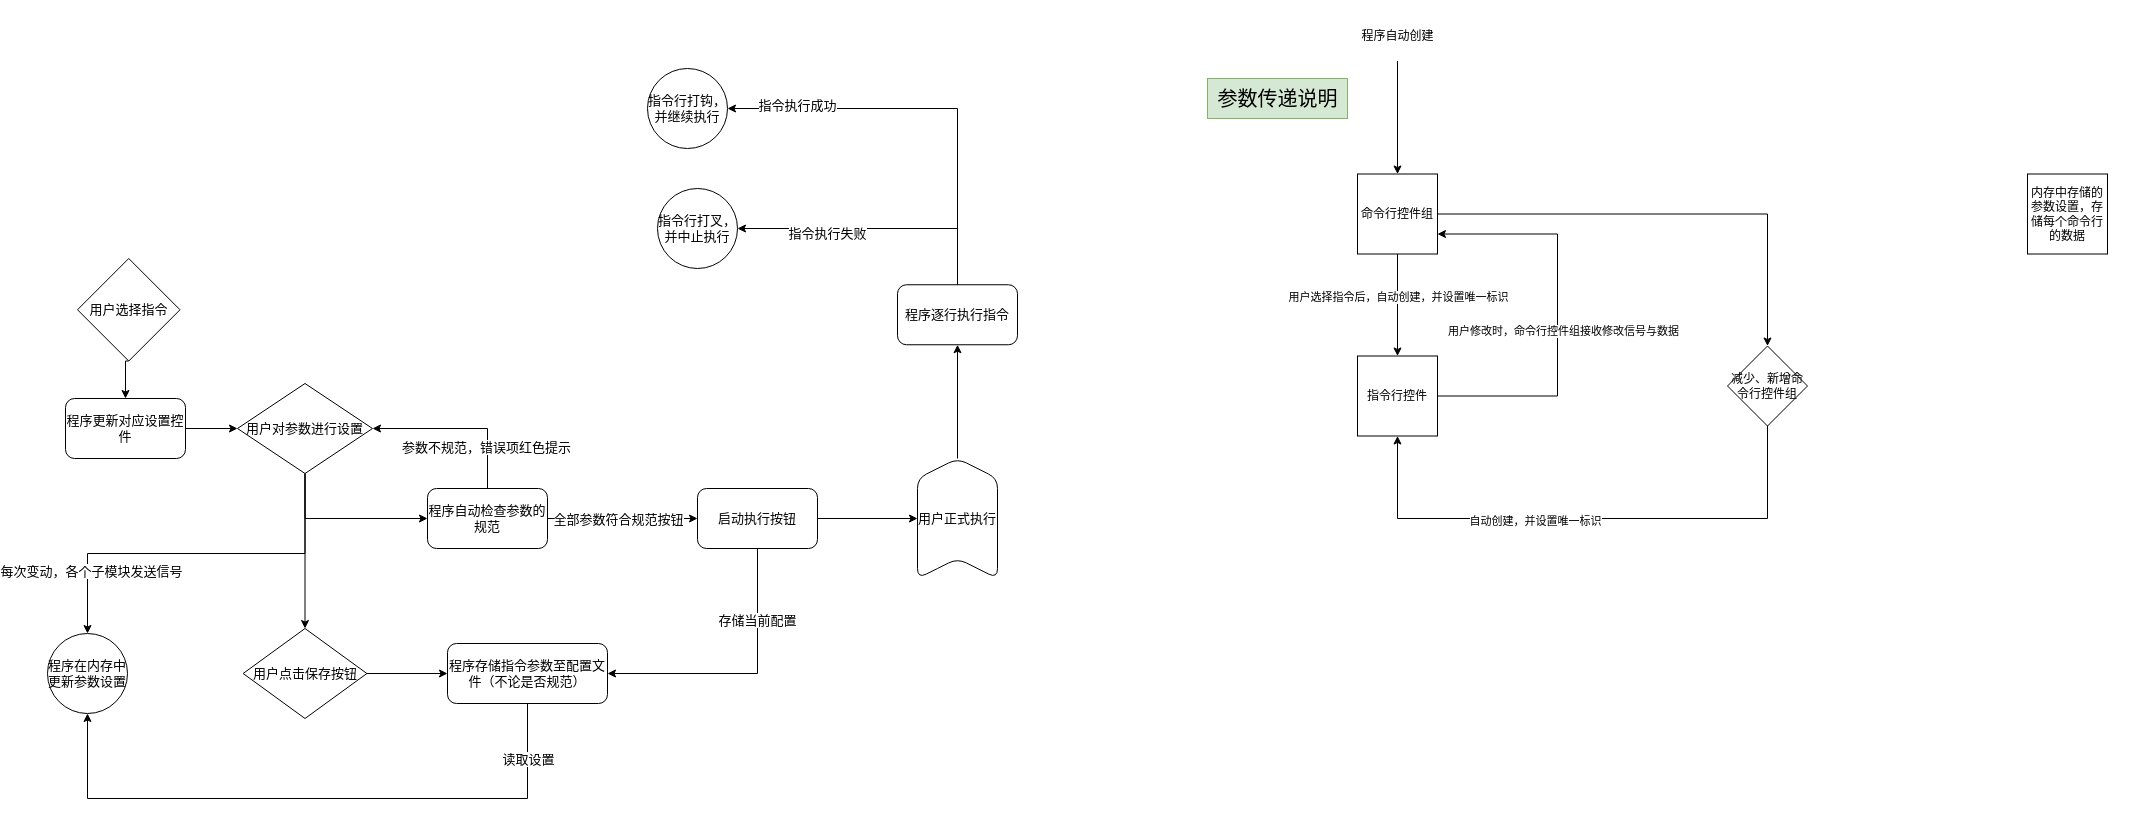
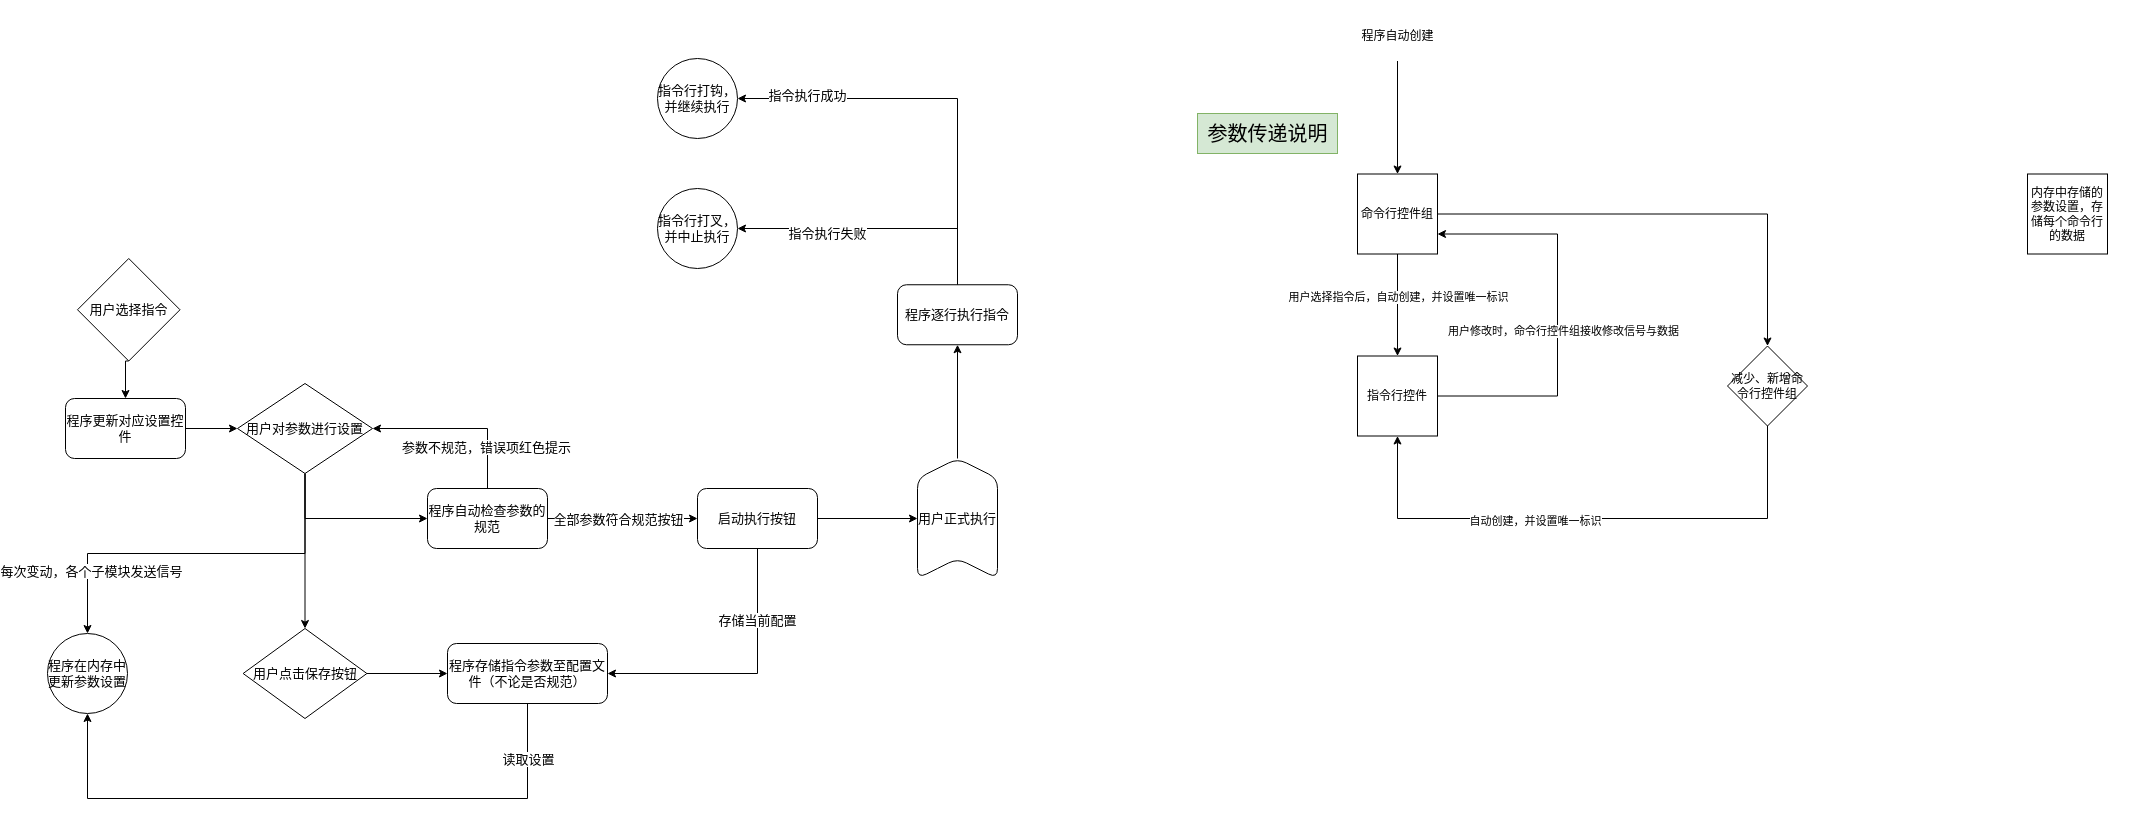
(1278, 99) -> (1268, 134)
(688, 109) -> (698, 99)
